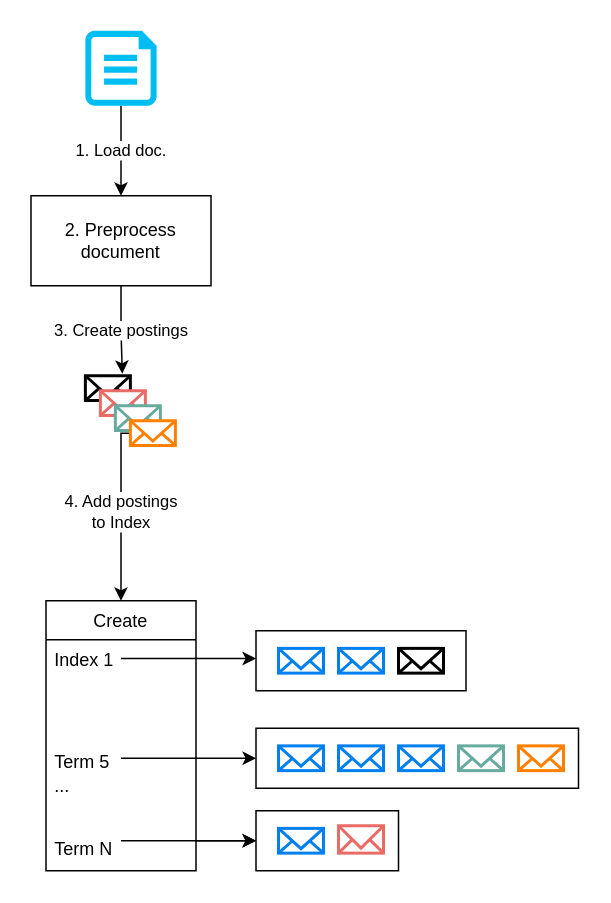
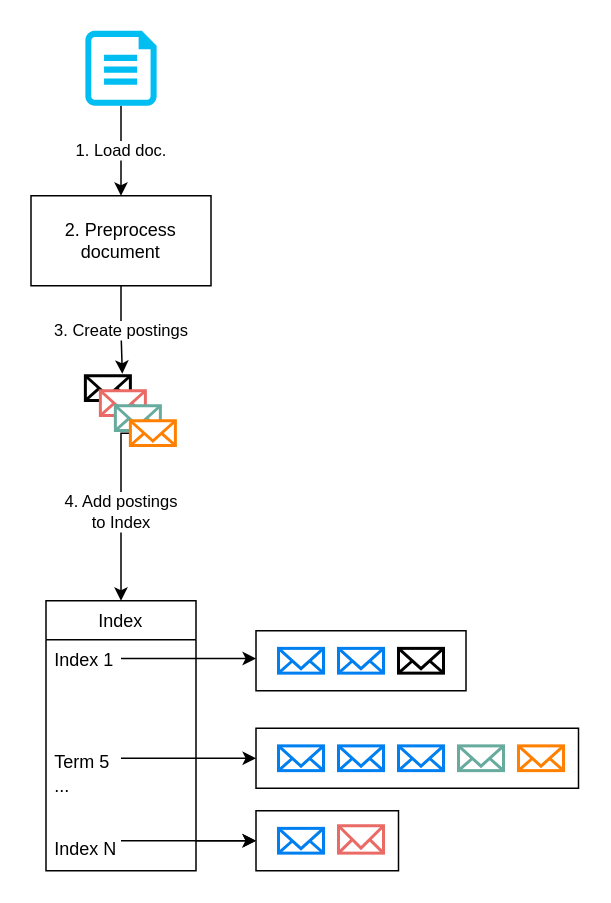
(120, 621) -> (120, 621)
(62, 786) -> (62, 786)
